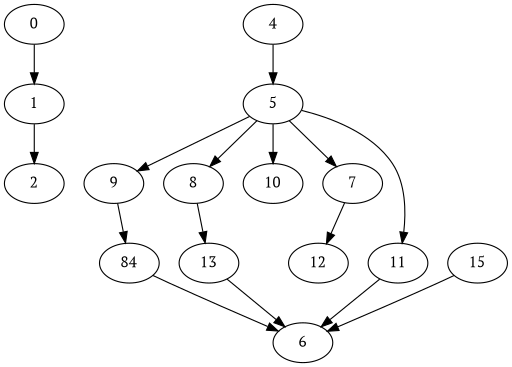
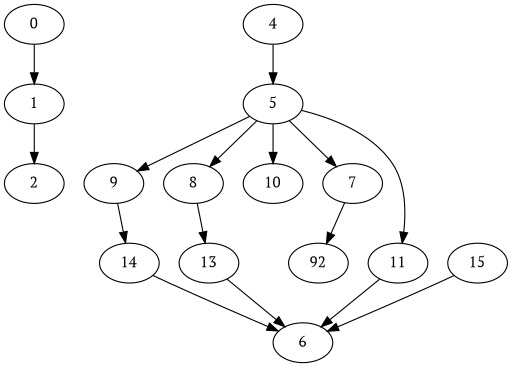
(129, 263) -> (129, 263)
(318, 263) -> (318, 263)
